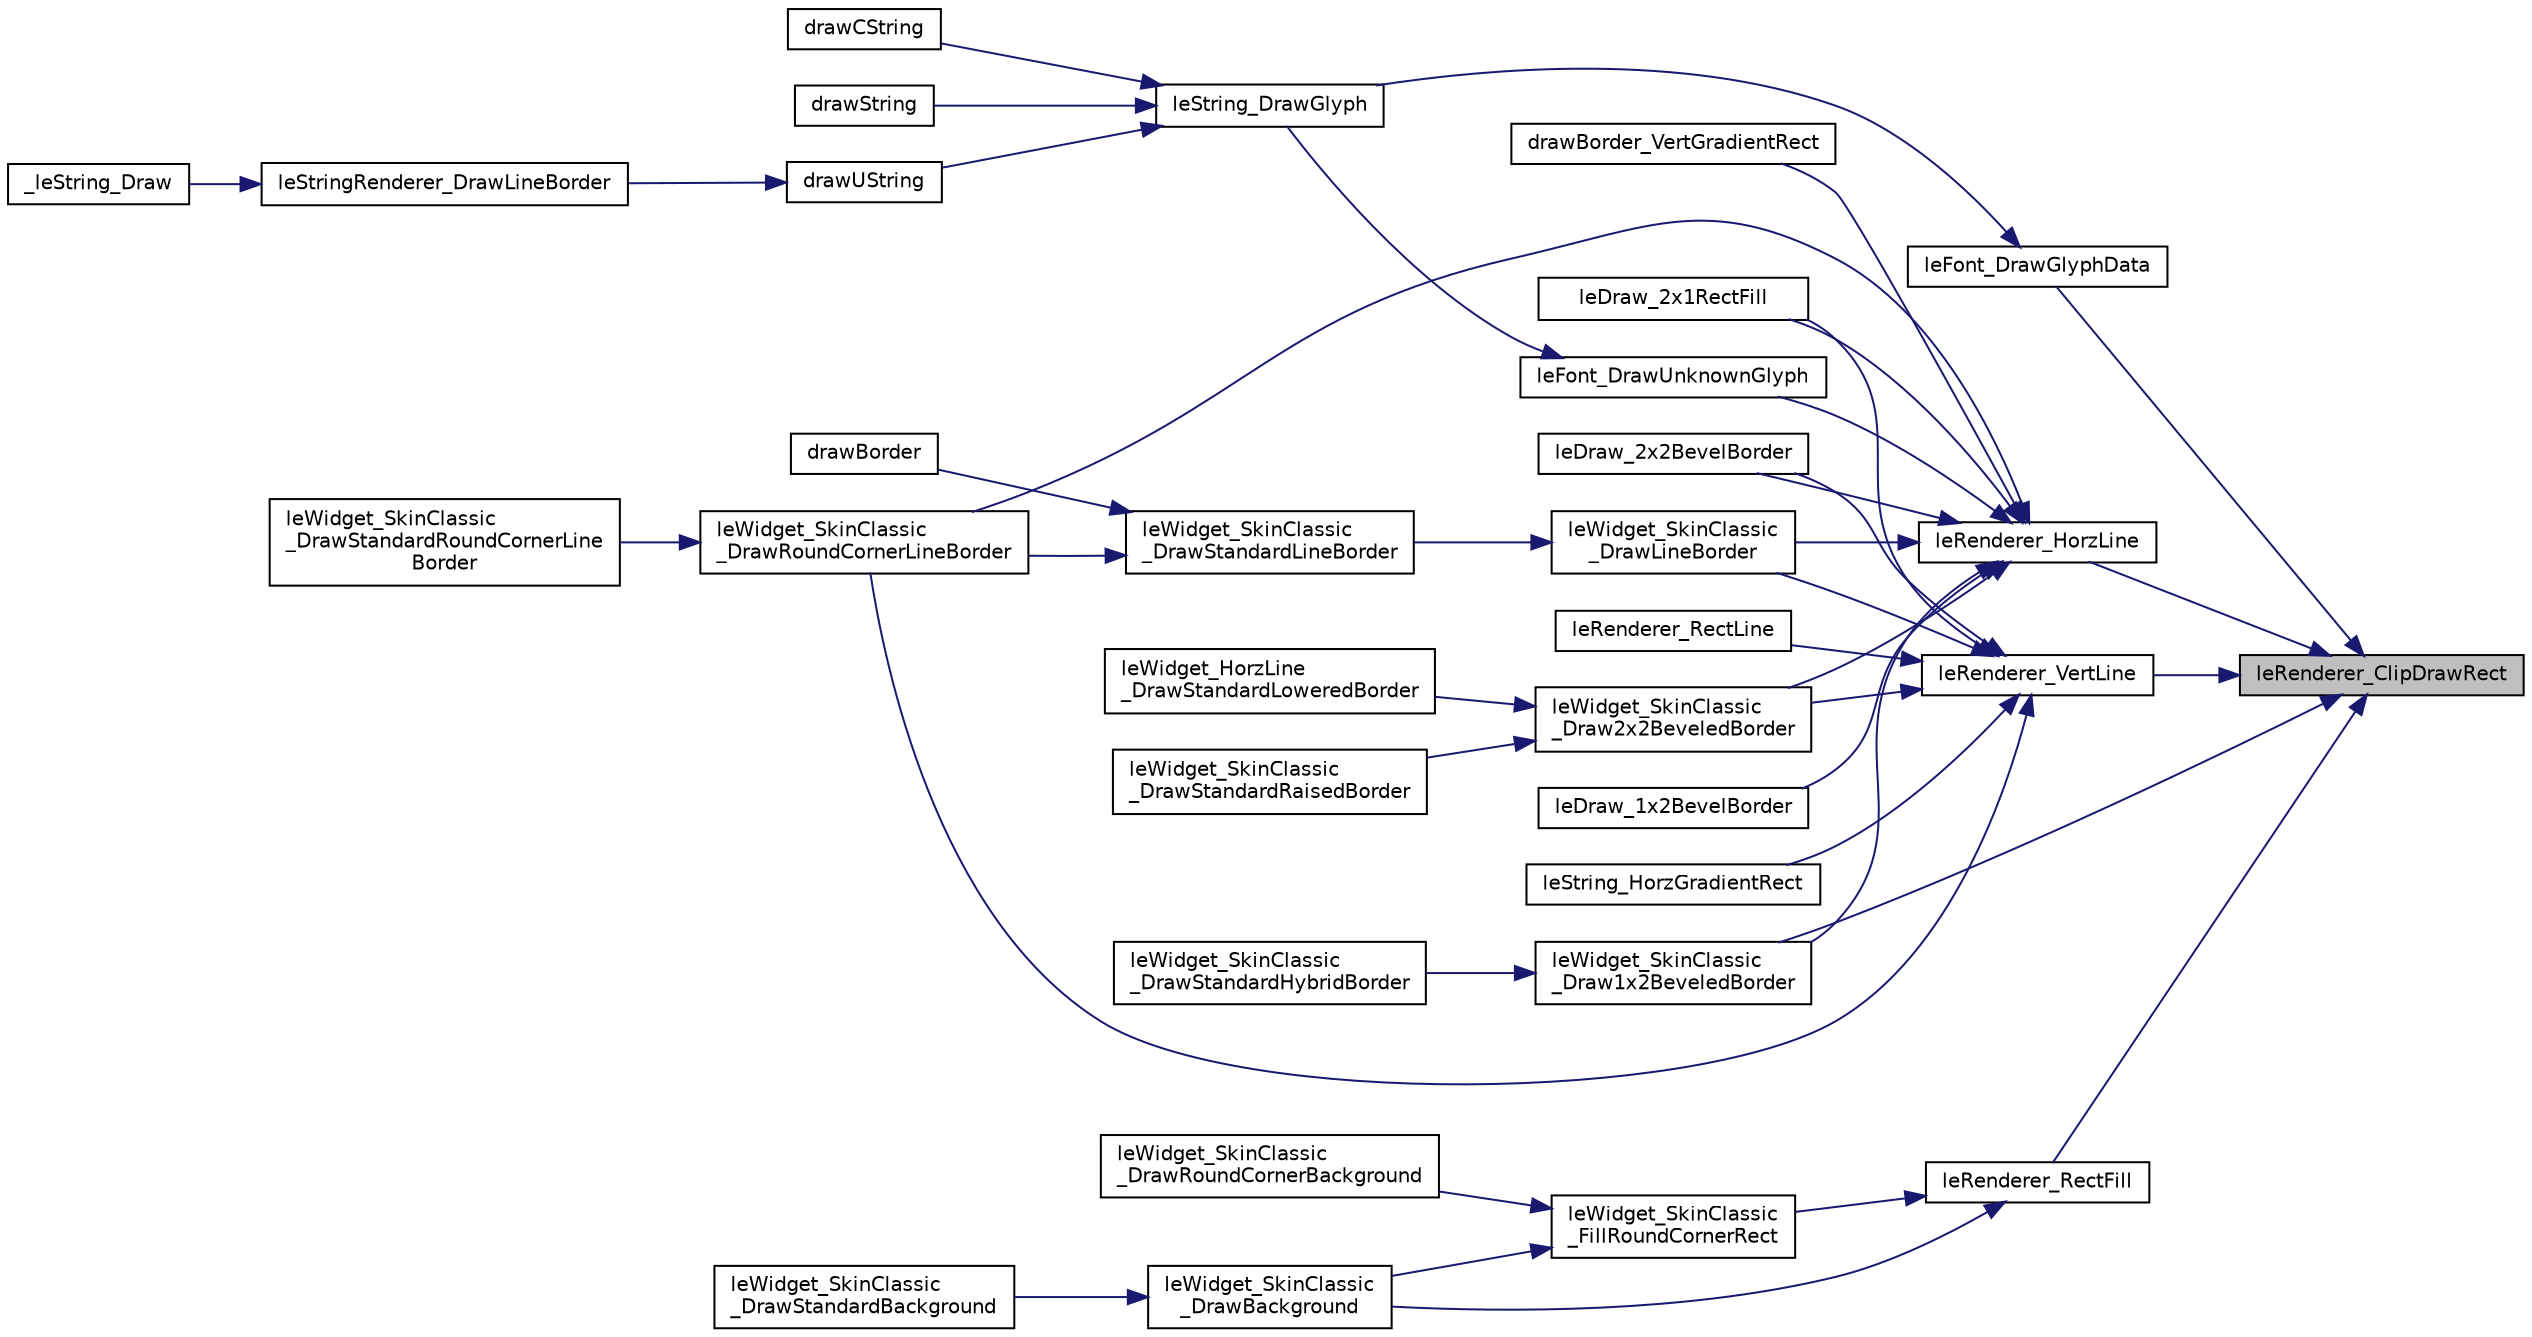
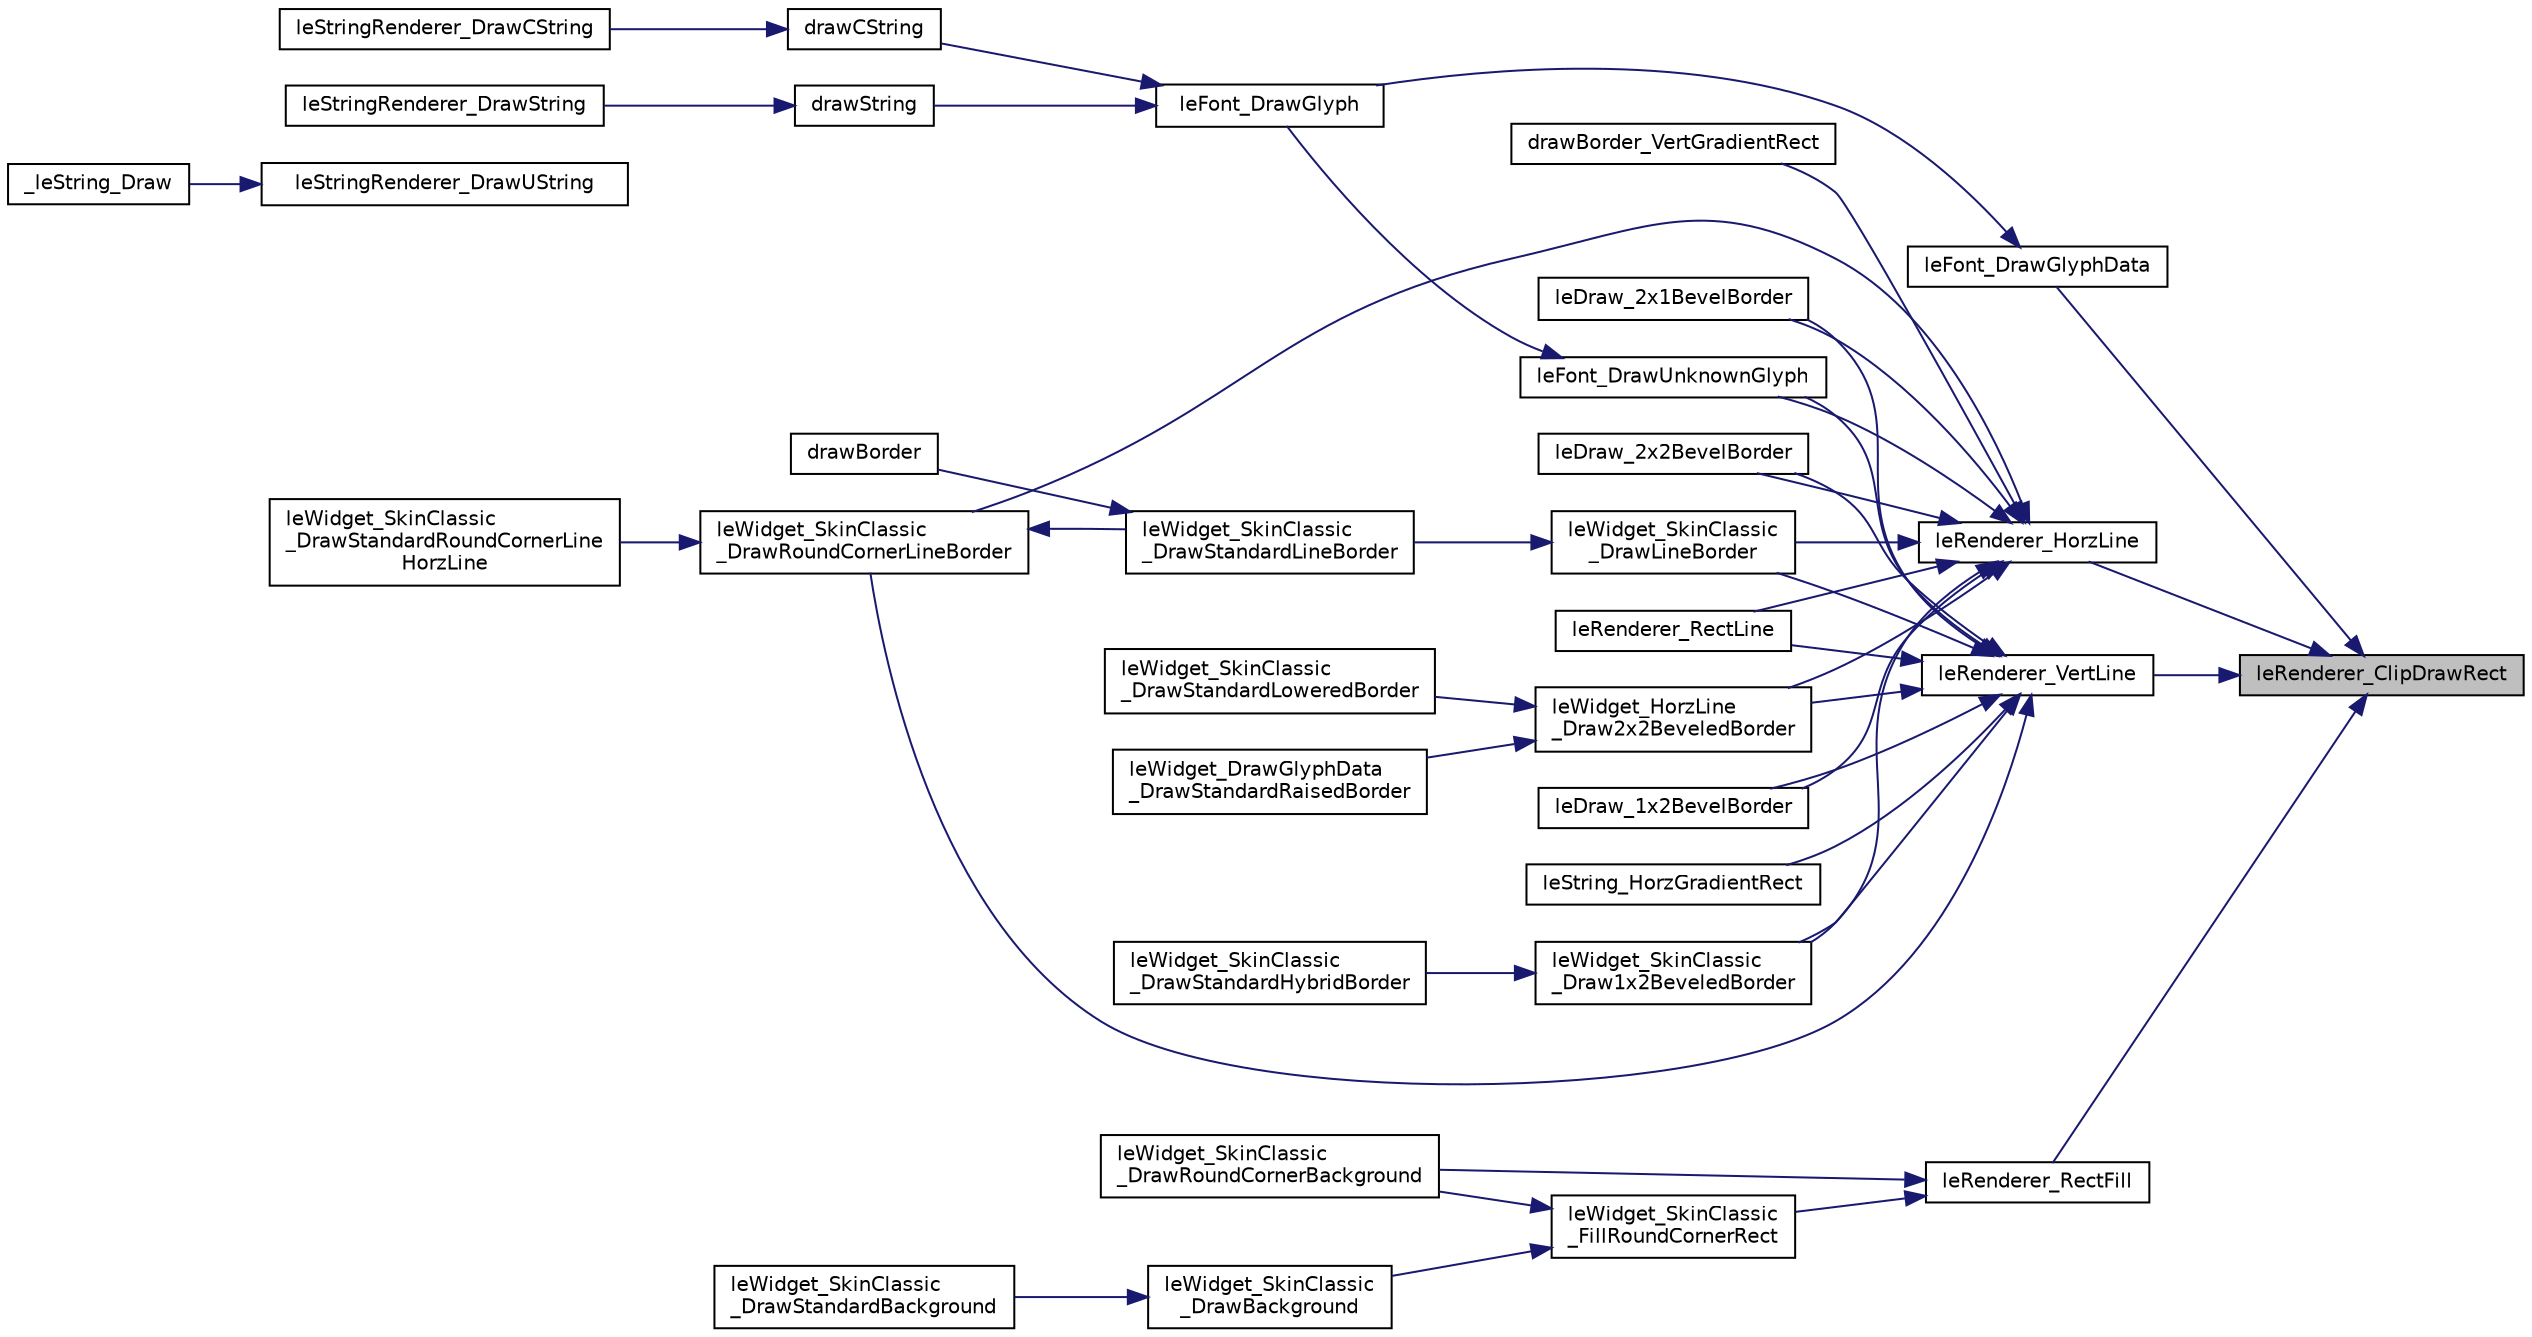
none -> (445, 29)
none -> (445, 106)
(1270, 106) -> (1270, 106)
(864, 182) -> none
(445, 184) -> (445, 184)
(1673, 299) -> (1673, 299)
none -> (1863, 449)
(445, 542) -> (445, 542)
(1067, 556) -> (1088, 529)
none -> (1855, 587)
(1270, 681) -> (1270, 681)
(1673, 719) -> (1673, 719)
none -> (1889, 748)
(1270, 782) -> (1270, 782)
(2054, 831) -> (1908, 833)
(1697, 1300) -> (1672, 1175)
